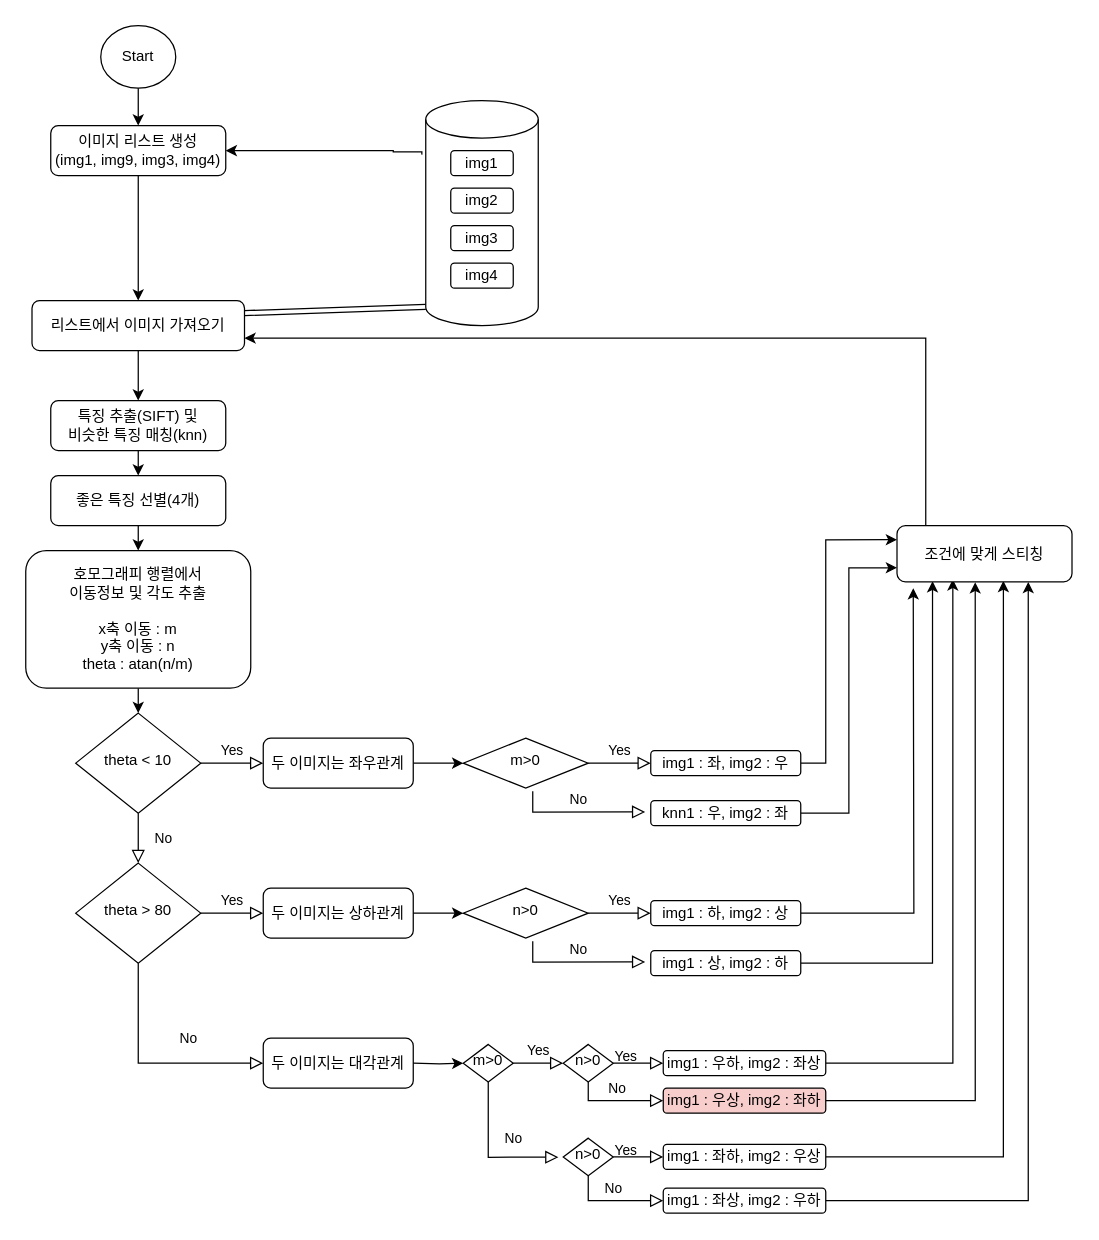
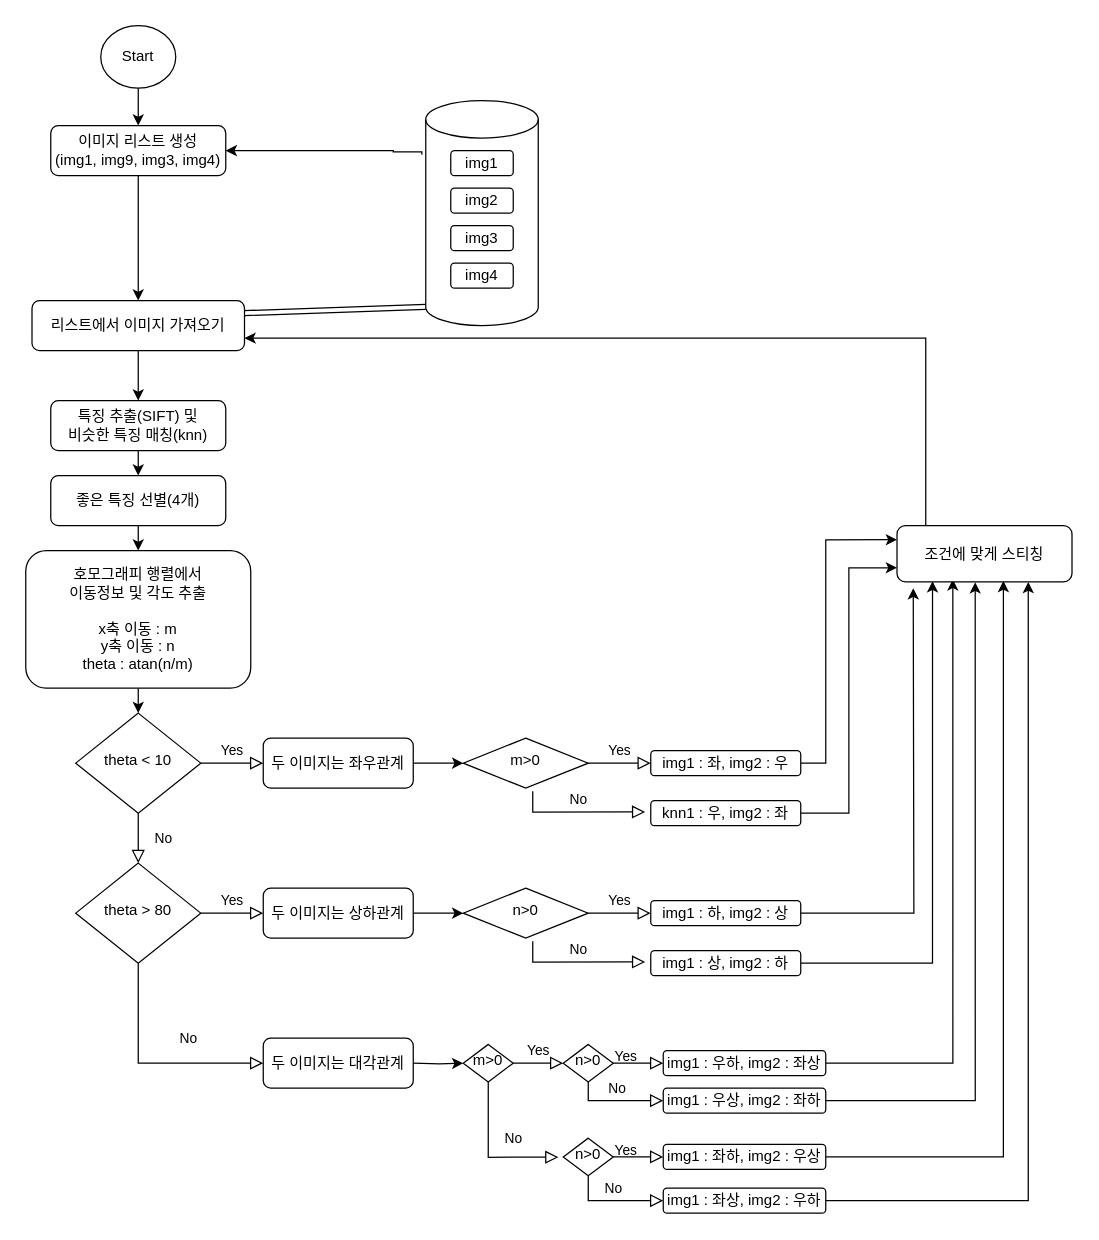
(744, 1101) -> (744, 1101)
